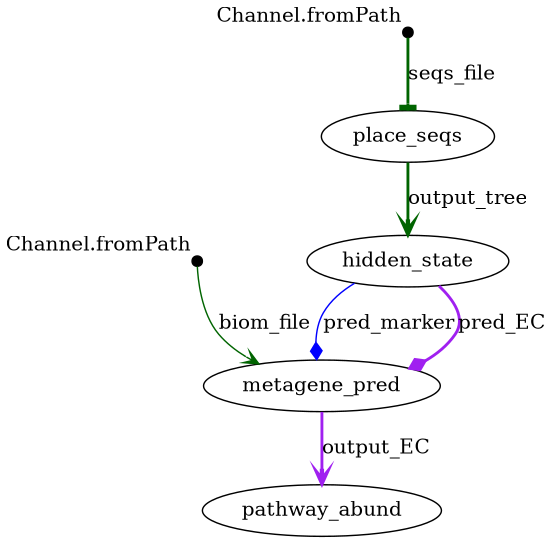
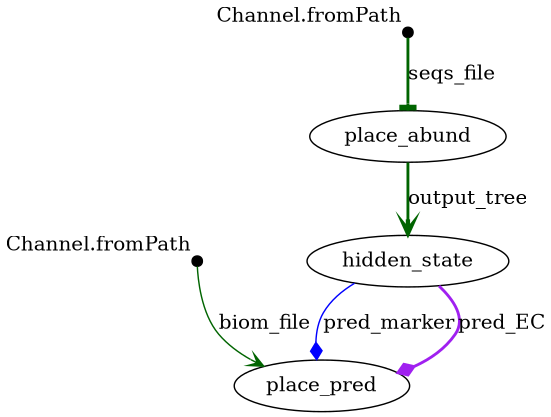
(408, 136) -> (408, 136)
(322, 386) -> (322, 386)
(322, 511) -> none
